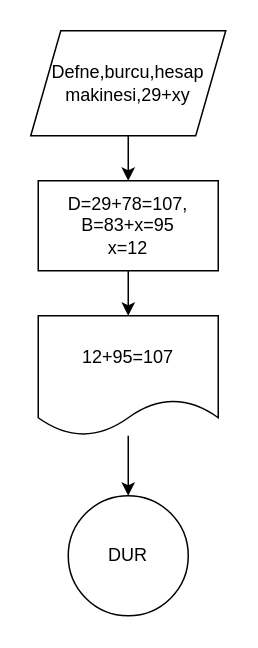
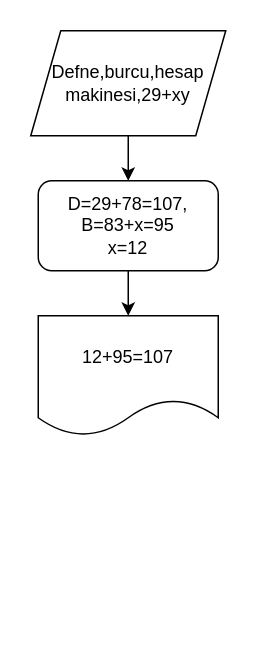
(128, 226) -> (128, 226)
(128, 461) -> none
(128, 556) -> none
